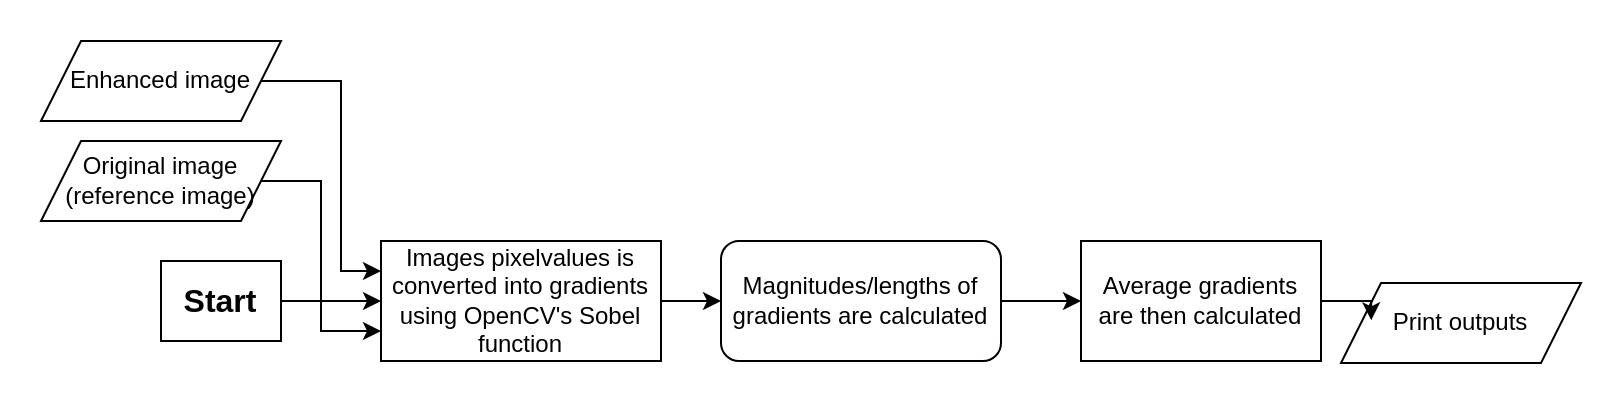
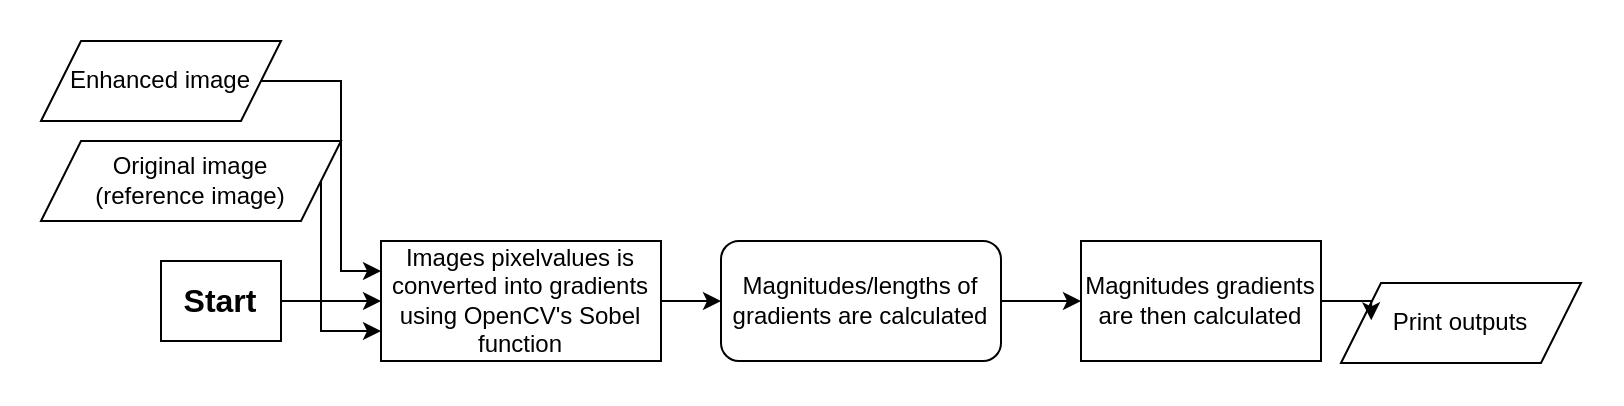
(161, 181) -> (191, 181)
(1201, 301) -> (1201, 301)
